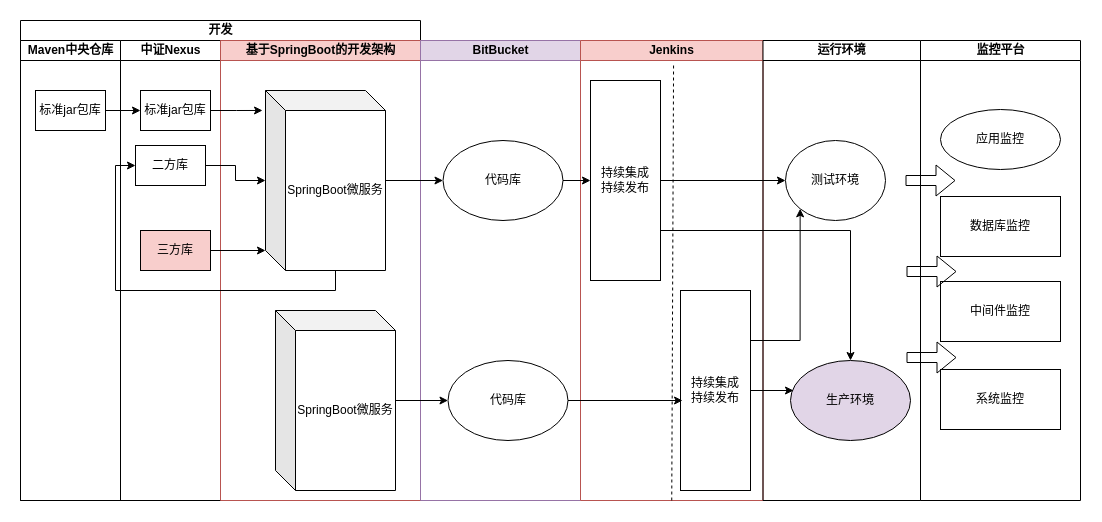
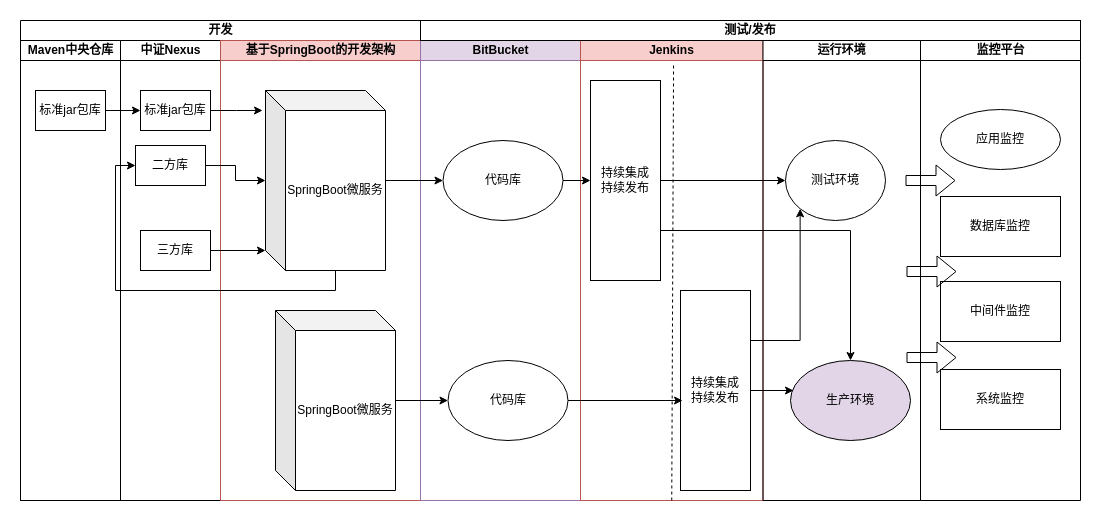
none -> (751, 31)
(176, 251) -> (176, 251)
